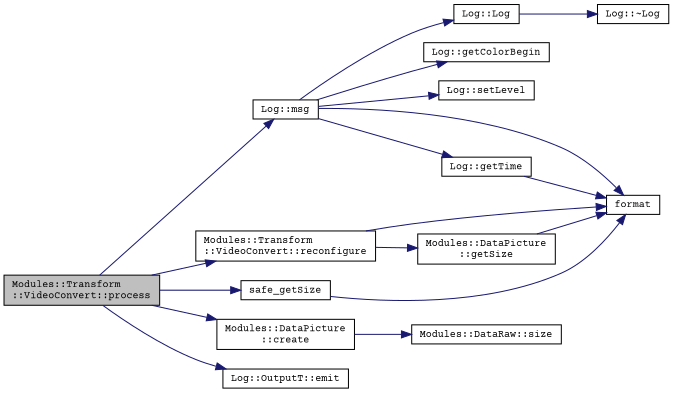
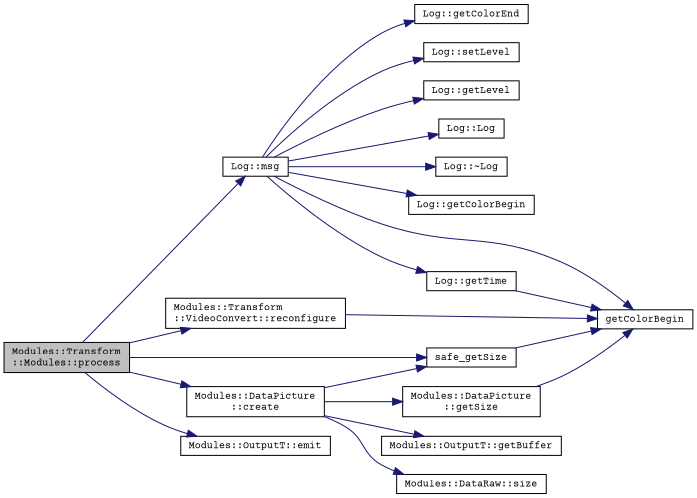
none -> (471, 14)
(553, 14) -> (357, 167)
none -> (471, 90)
(633, 205) -> (645, 319)
(391, 248) -> (359, 402)
(82, 290) -> (67, 357)
none -> (371, 378)
(286, 379) -> (256, 446)
none -> (471, 446)
